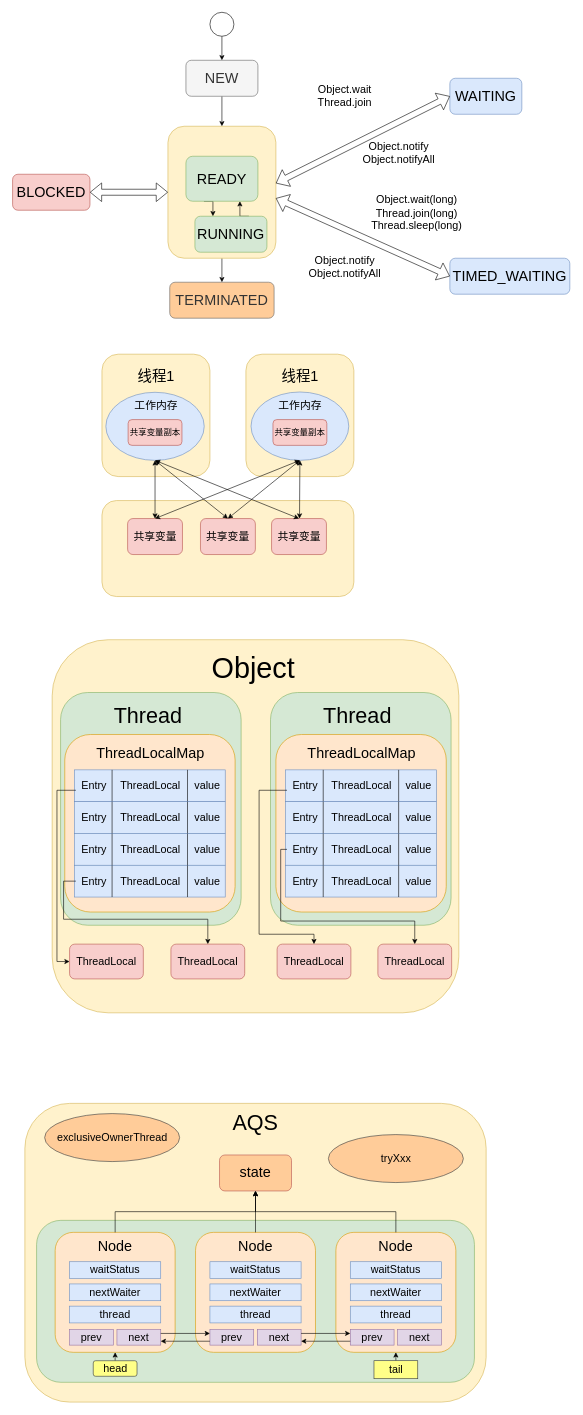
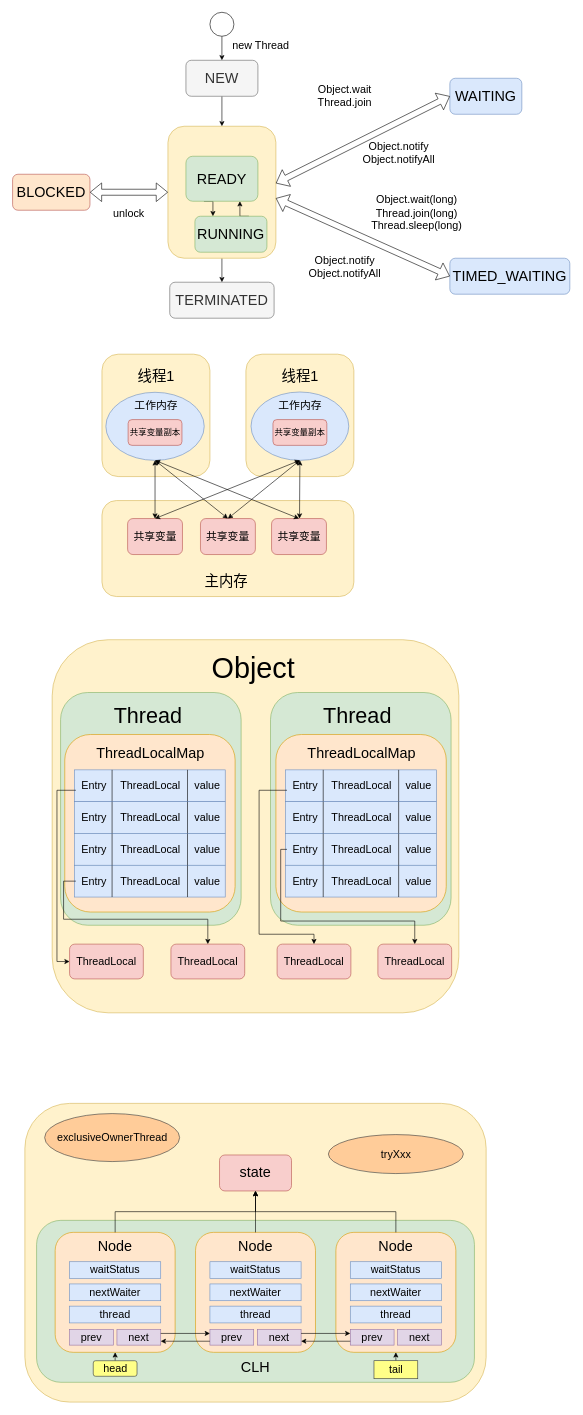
none -> (261, 45)
(51, 192) -> (51, 192)
none -> (129, 213)
(222, 300) -> (222, 300)
none -> (226, 582)
(255, 1123) -> none
(396, 1159) -> (396, 1154)
(255, 1173) -> (255, 1173)
none -> (255, 1368)
